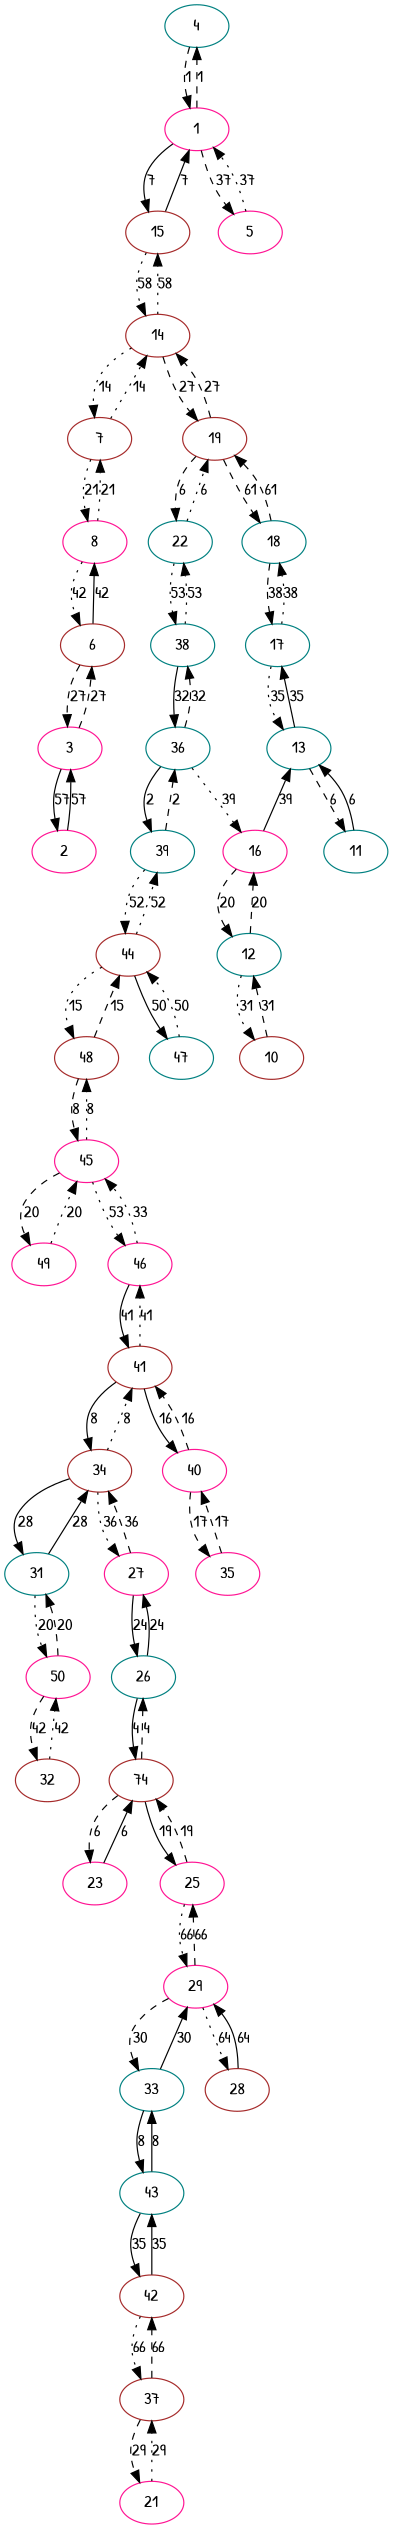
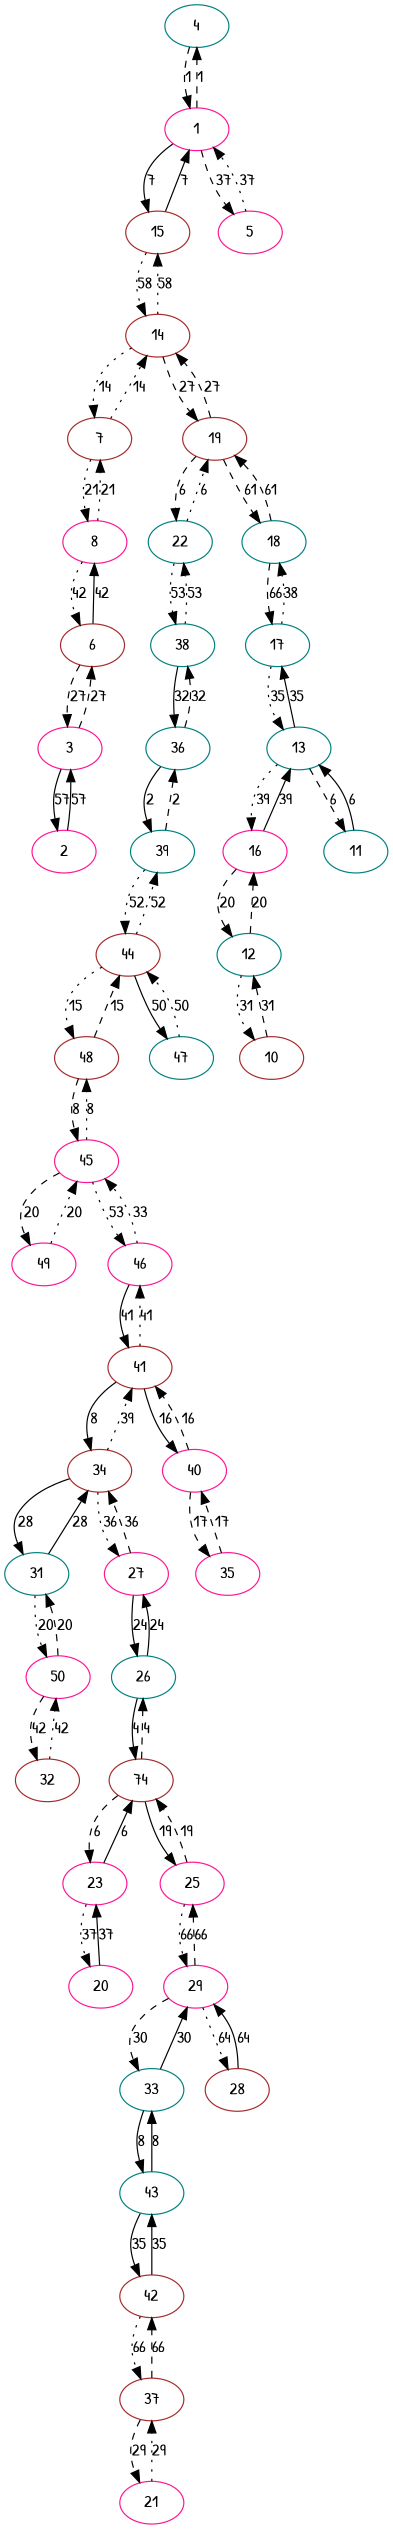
(276, 594) -> (276, 594)
(213, 795) -> (258, 788)
(128, 1419) -> (128, 1419)
none -> (101, 1987)
